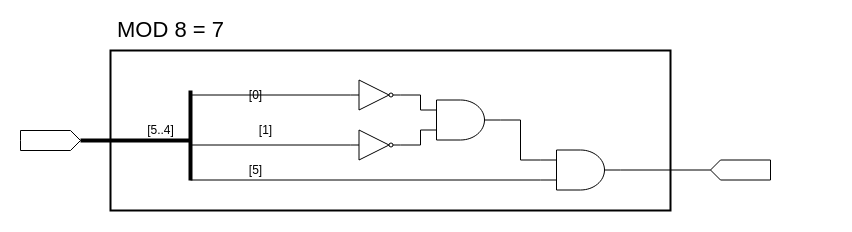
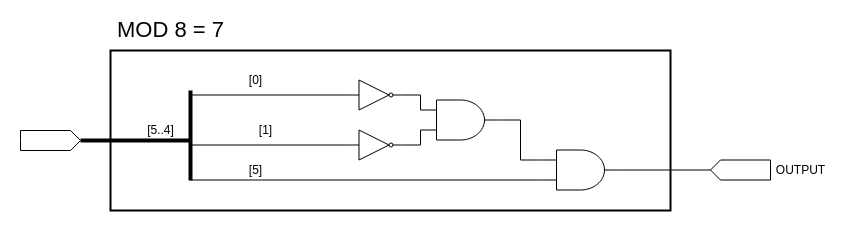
(256, 96) -> (256, 81)
none -> (801, 170)
